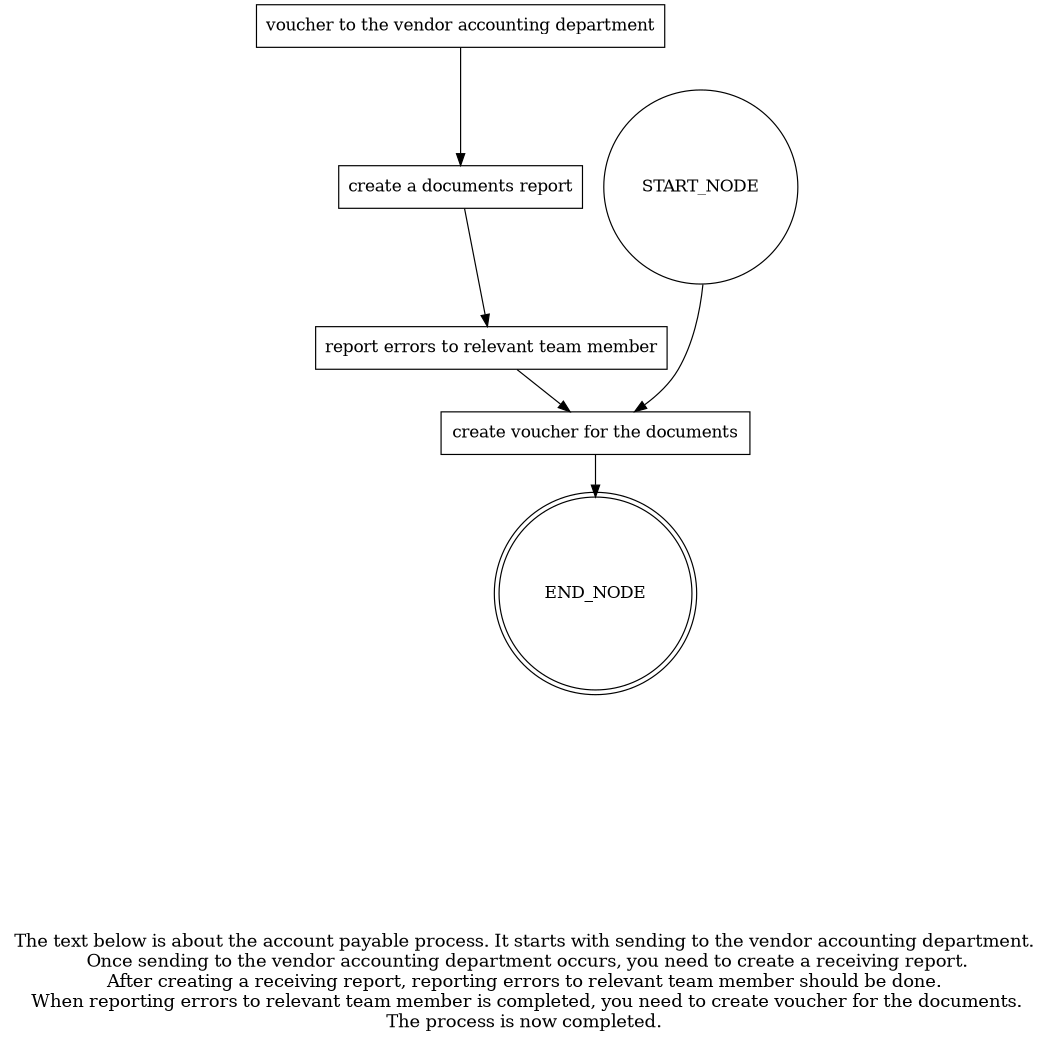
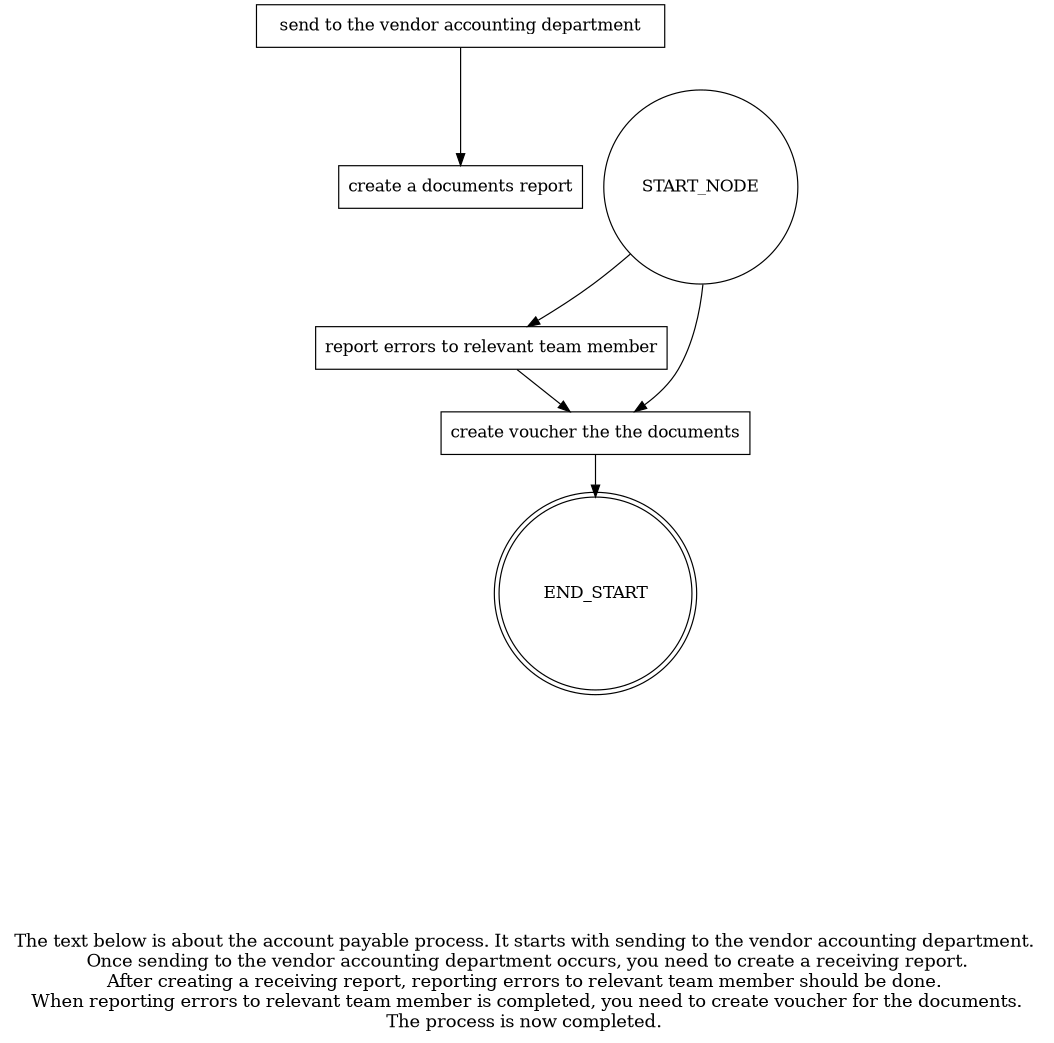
(461, 26) -> (461, 26)
(475, 262) -> (586, 289)
(596, 433) -> (596, 433)
(596, 594) -> (596, 594)
